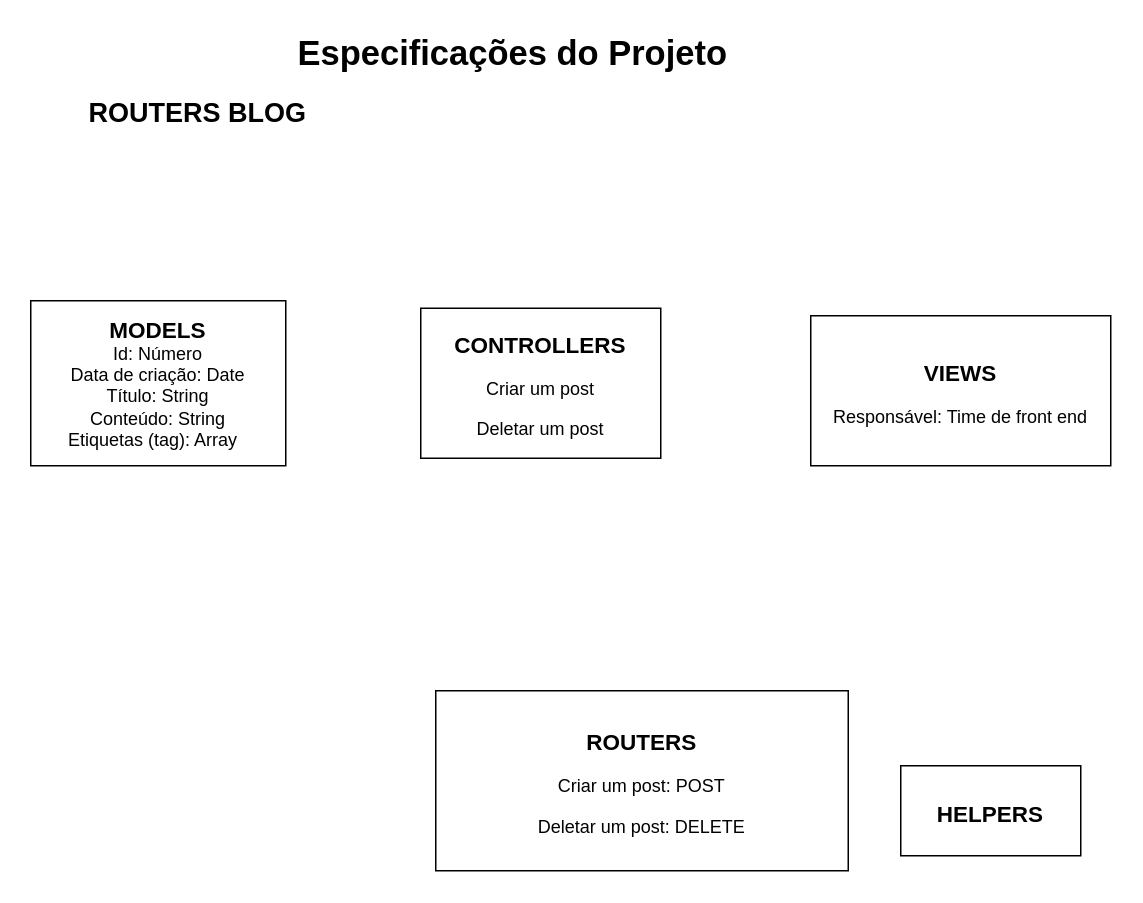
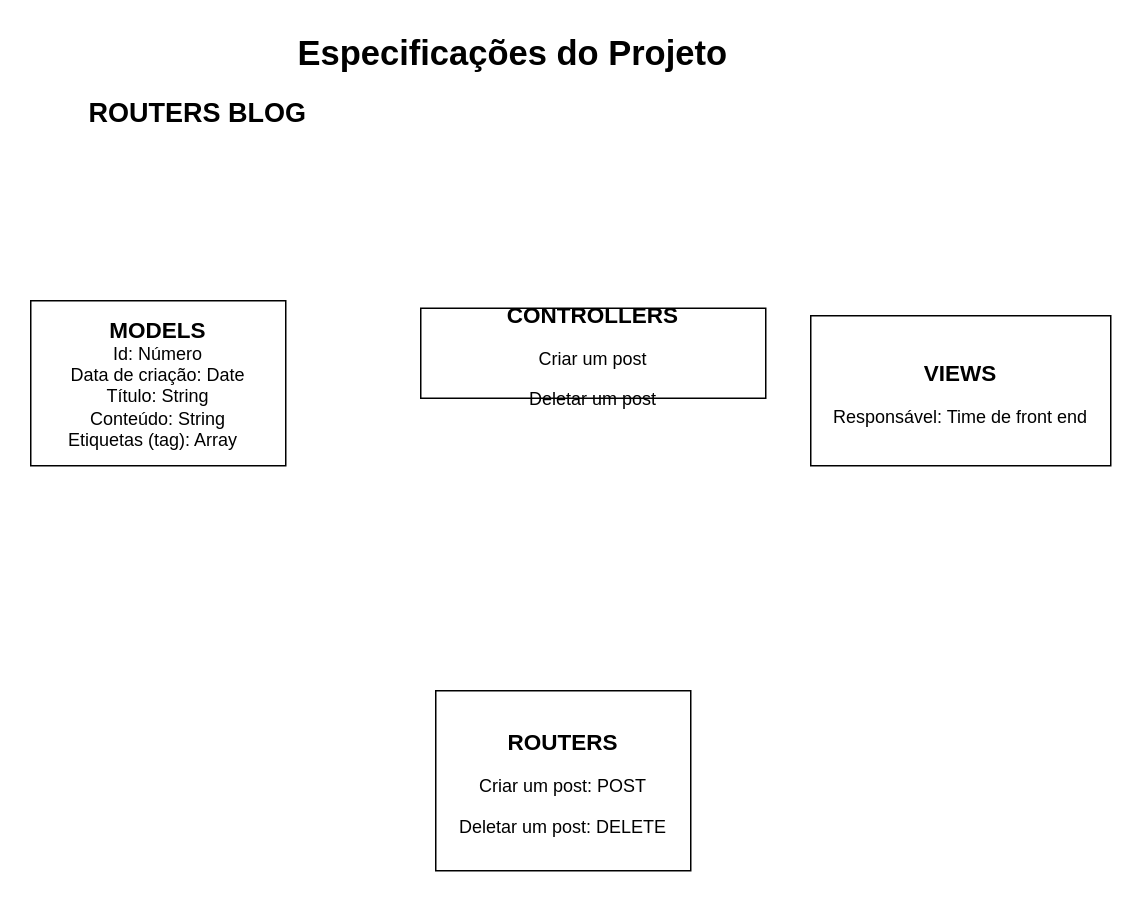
(541, 383) -> (593, 353)
(642, 781) -> (563, 781)
(991, 811) -> none
